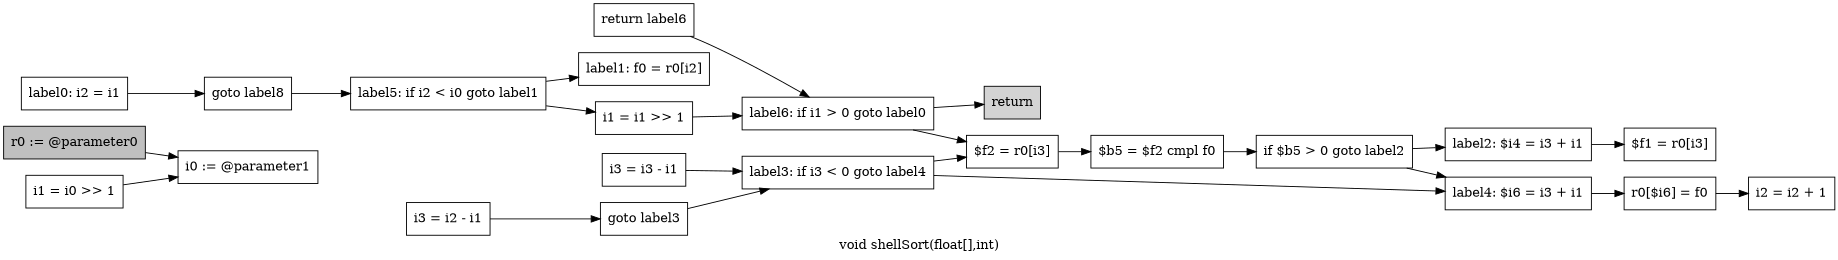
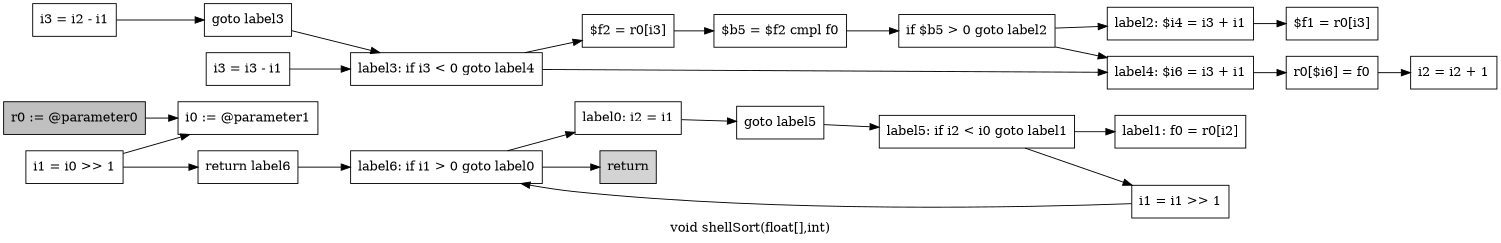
(248, 94) -> (780, 123)
(935, 135) -> (537, 143)
none -> (156, 167)
